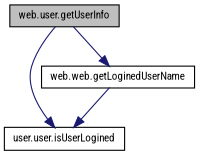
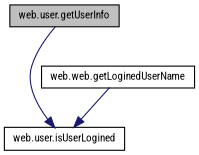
(88, 42) -> none
(64, 139) -> (64, 139)
